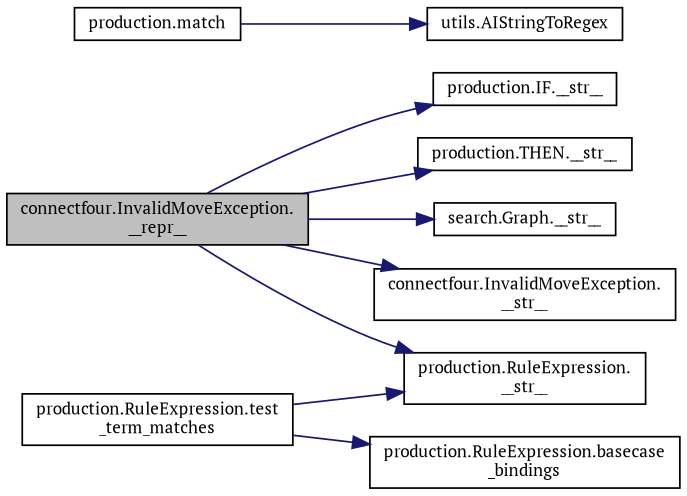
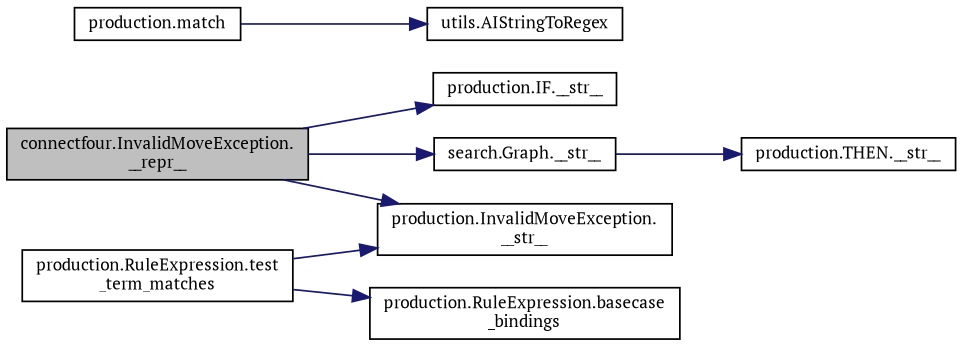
(359, 183) -> (670, 154)
(525, 295) -> none
(525, 378) -> (525, 229)
